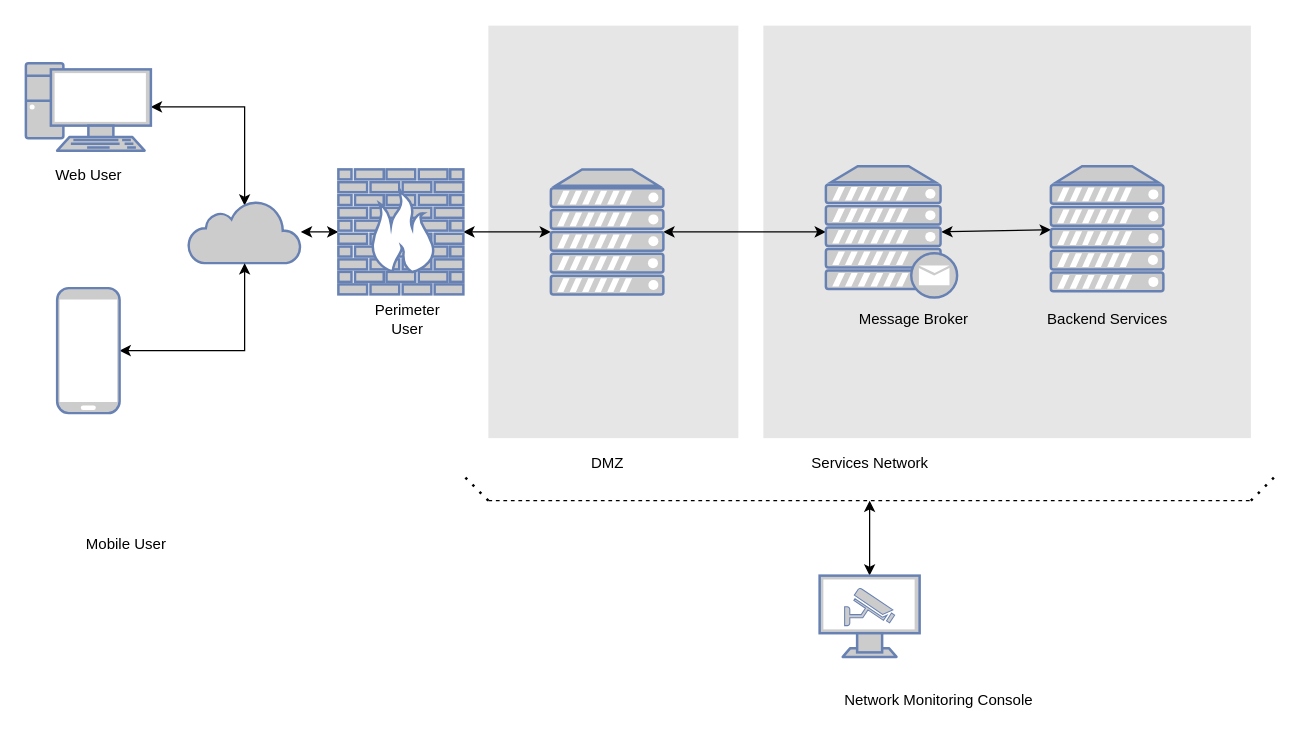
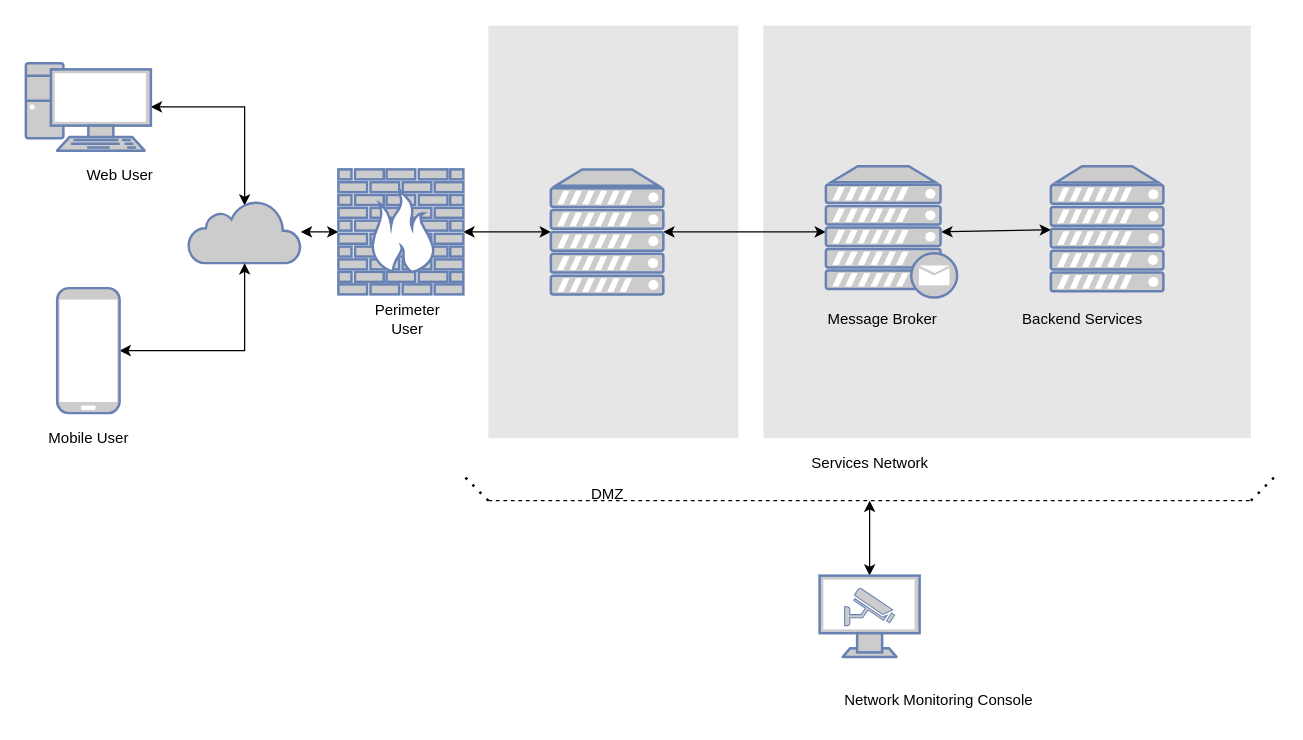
(88, 176) -> (119, 176)
(913, 319) -> (882, 319)
(1107, 319) -> (1082, 319)
(607, 463) -> (607, 494)
(126, 544) -> (88, 438)
